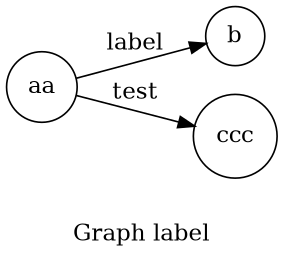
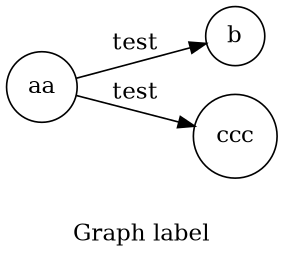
(135, 44) -> (135, 44)
